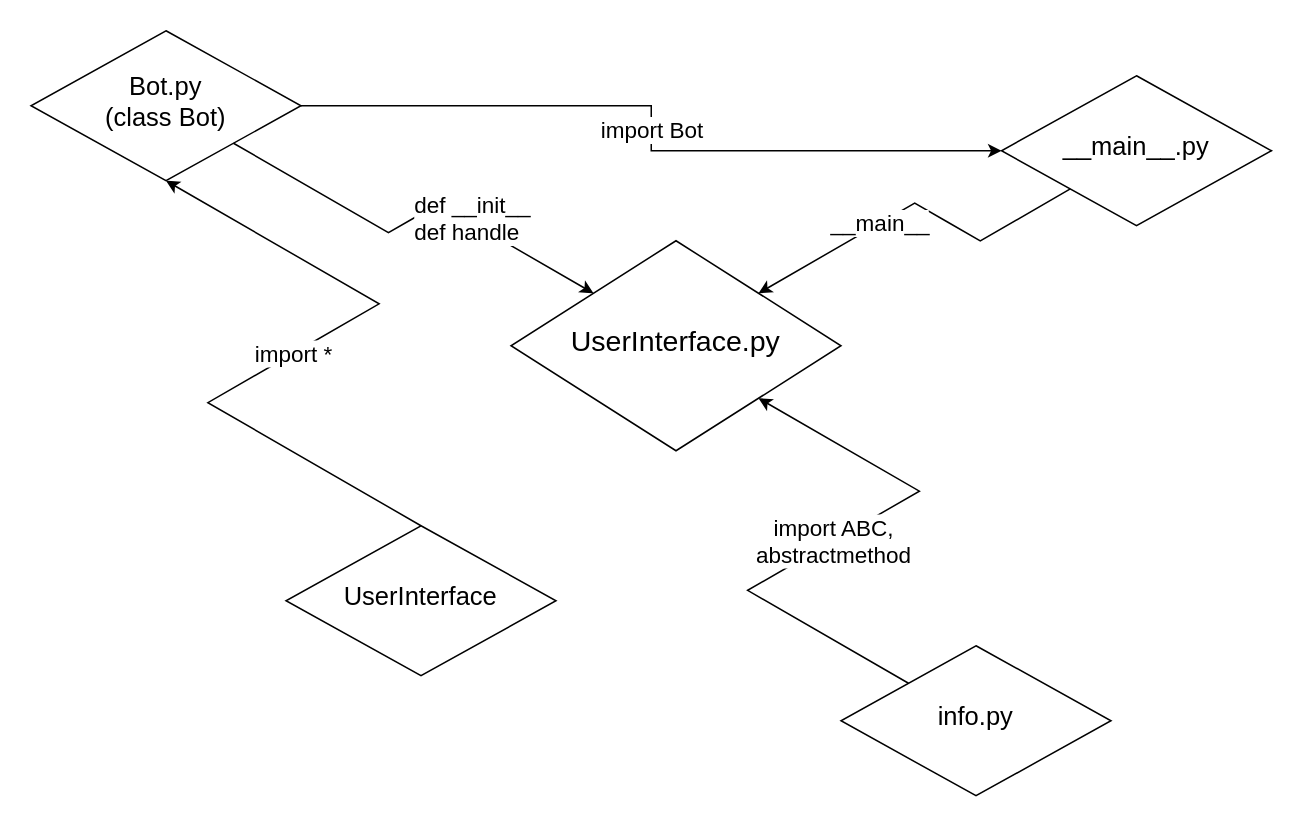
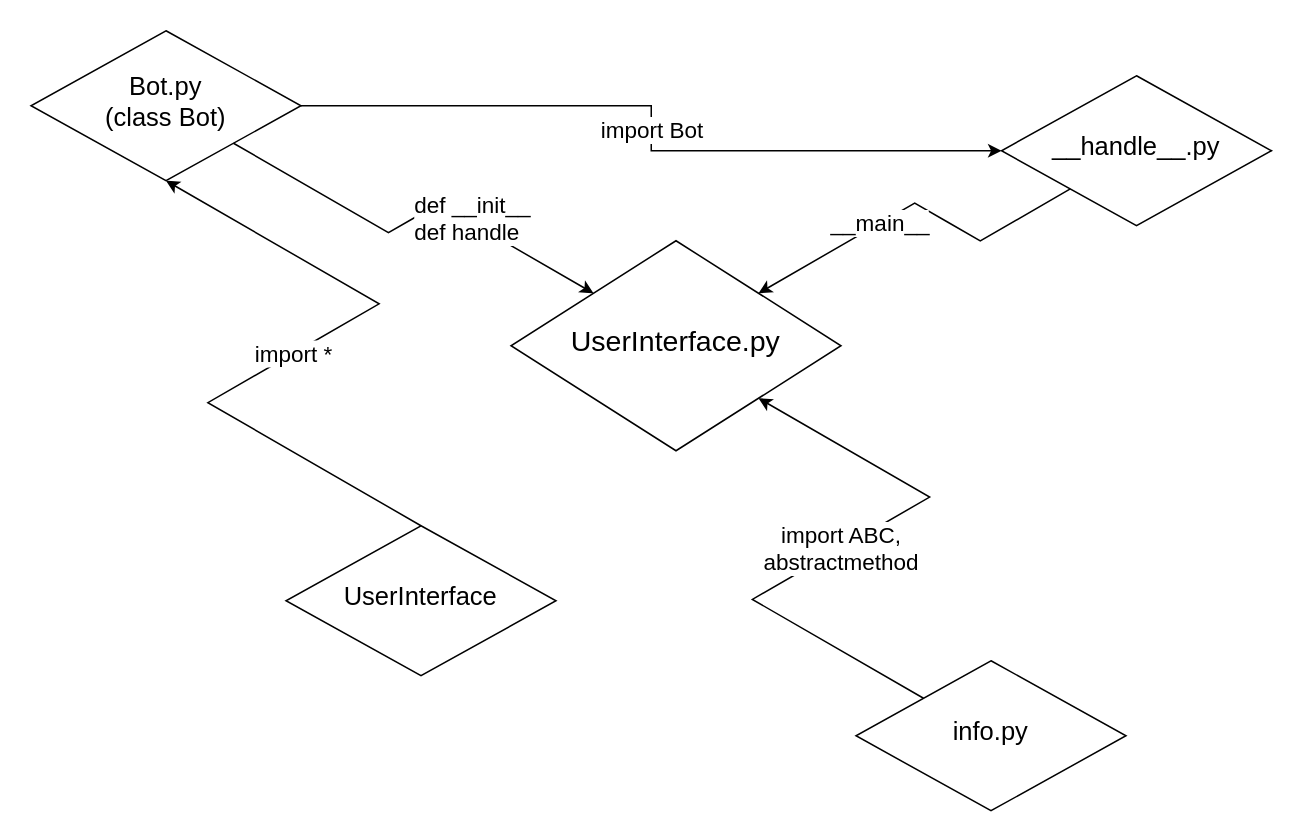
(1136, 148) -> (1136, 148)
(976, 721) -> (991, 736)
